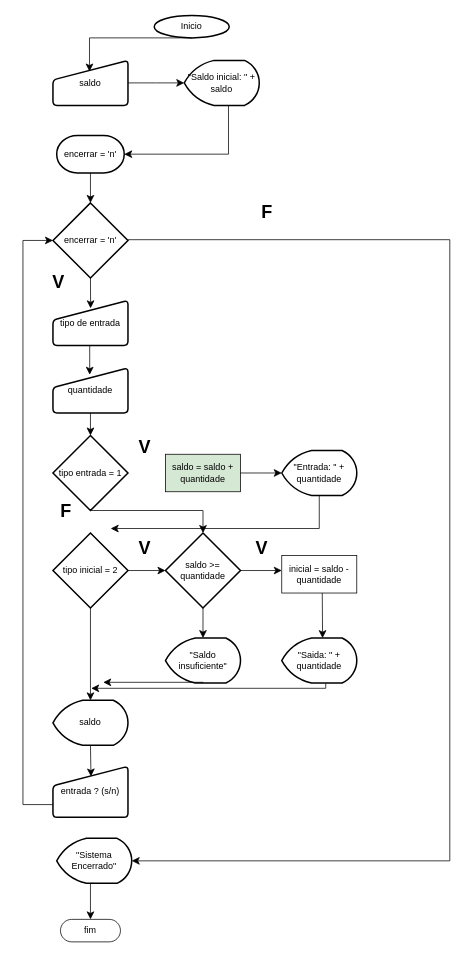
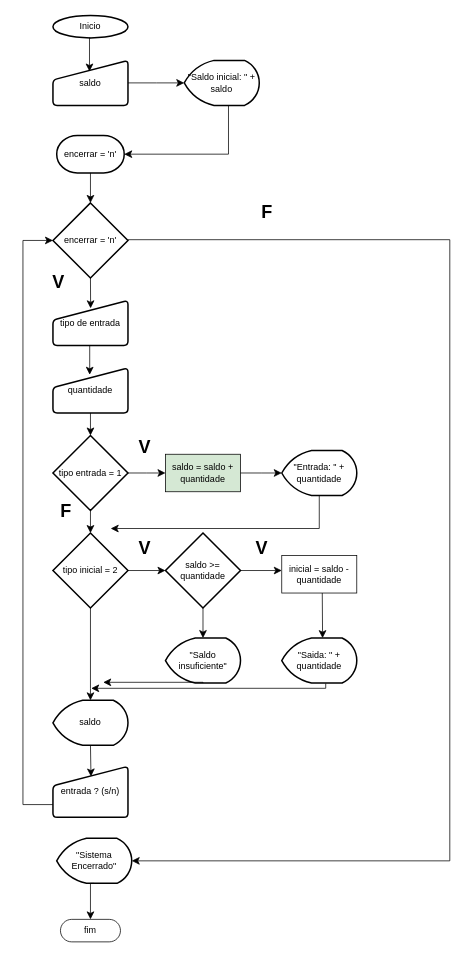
(192, 27) -> (90, 27)
none -> (157, 473)
(148, 510) -> (90, 519)
